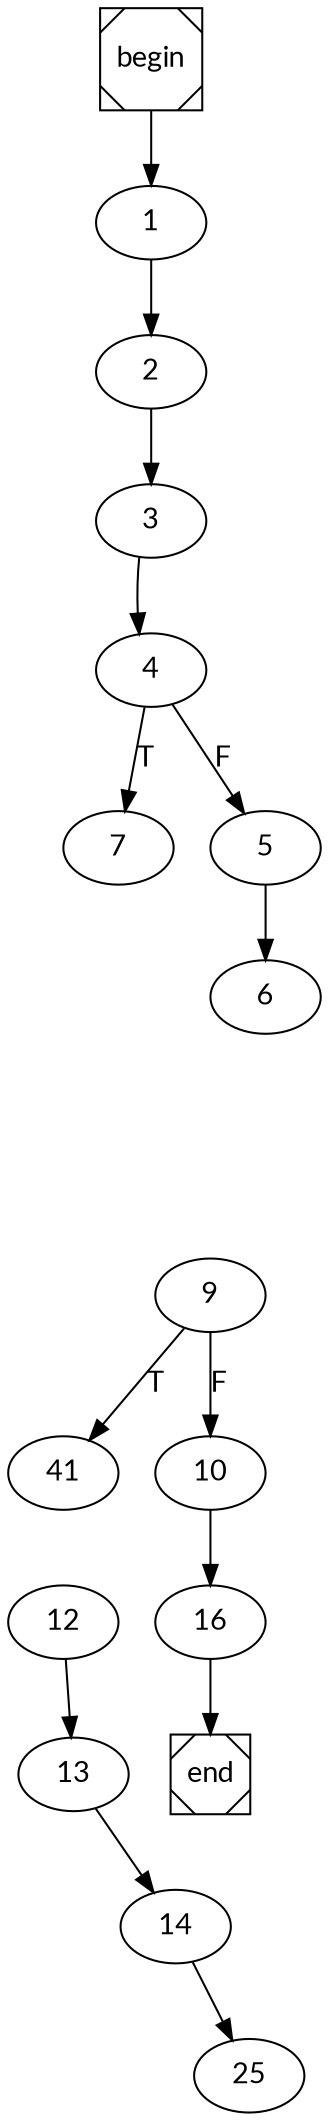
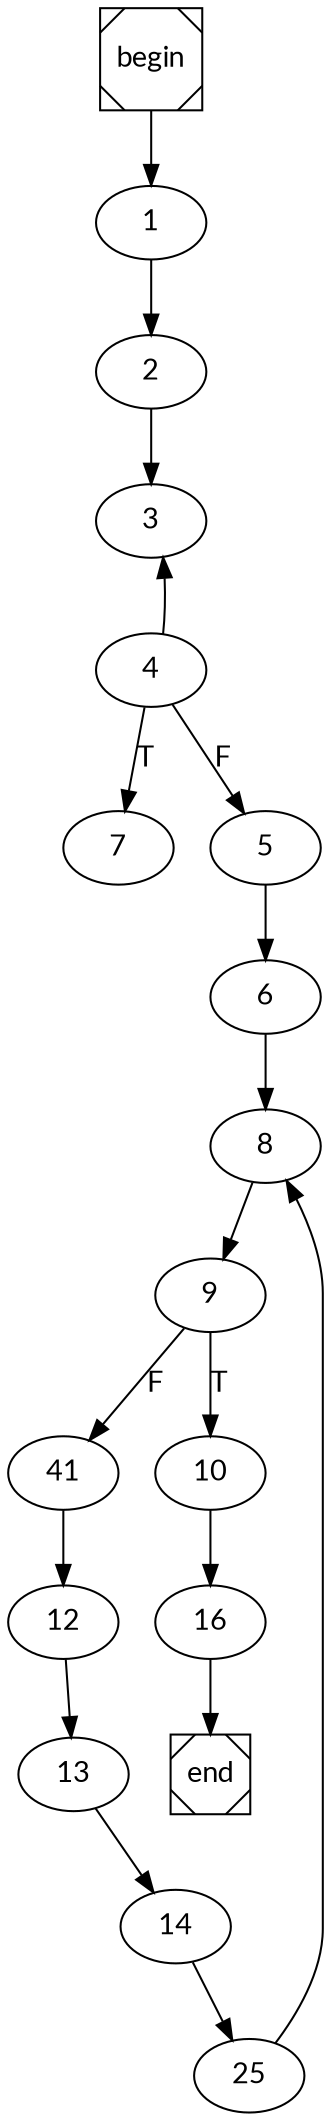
(138, 585) -> (165, 606)
none -> (266, 1146)
(156, 1384) -> (156, 1384)
(220, 1384) -> (220, 1384)
none -> (63, 1538)
